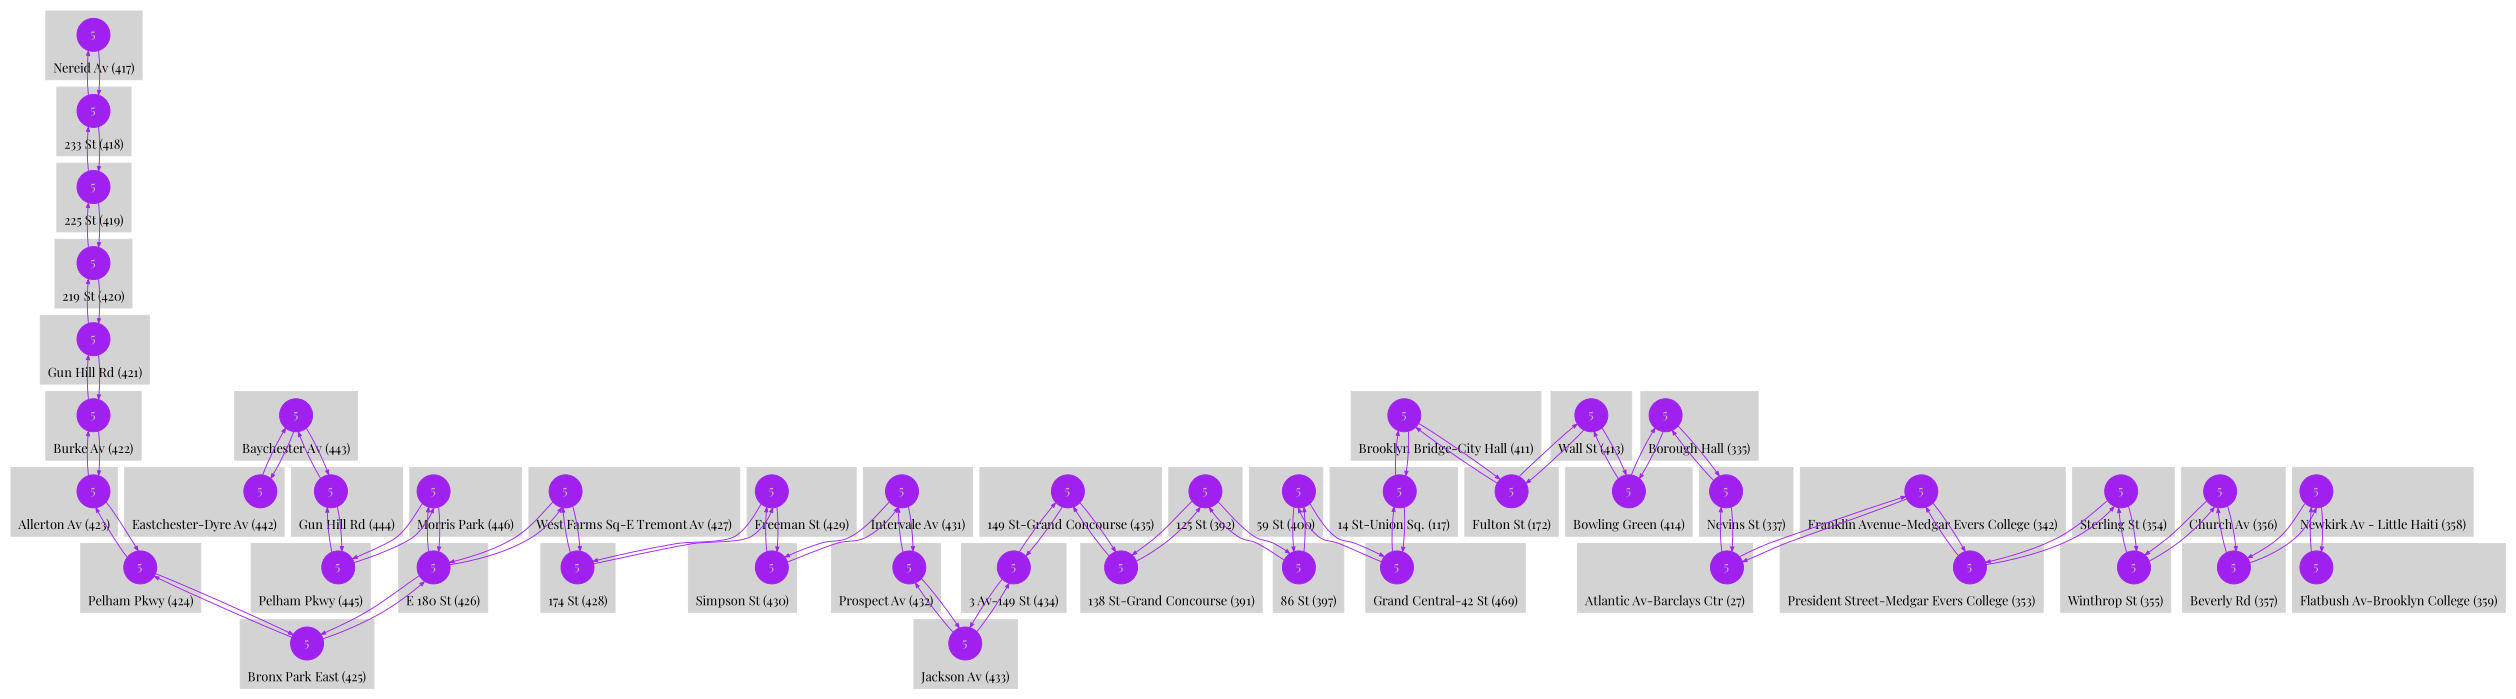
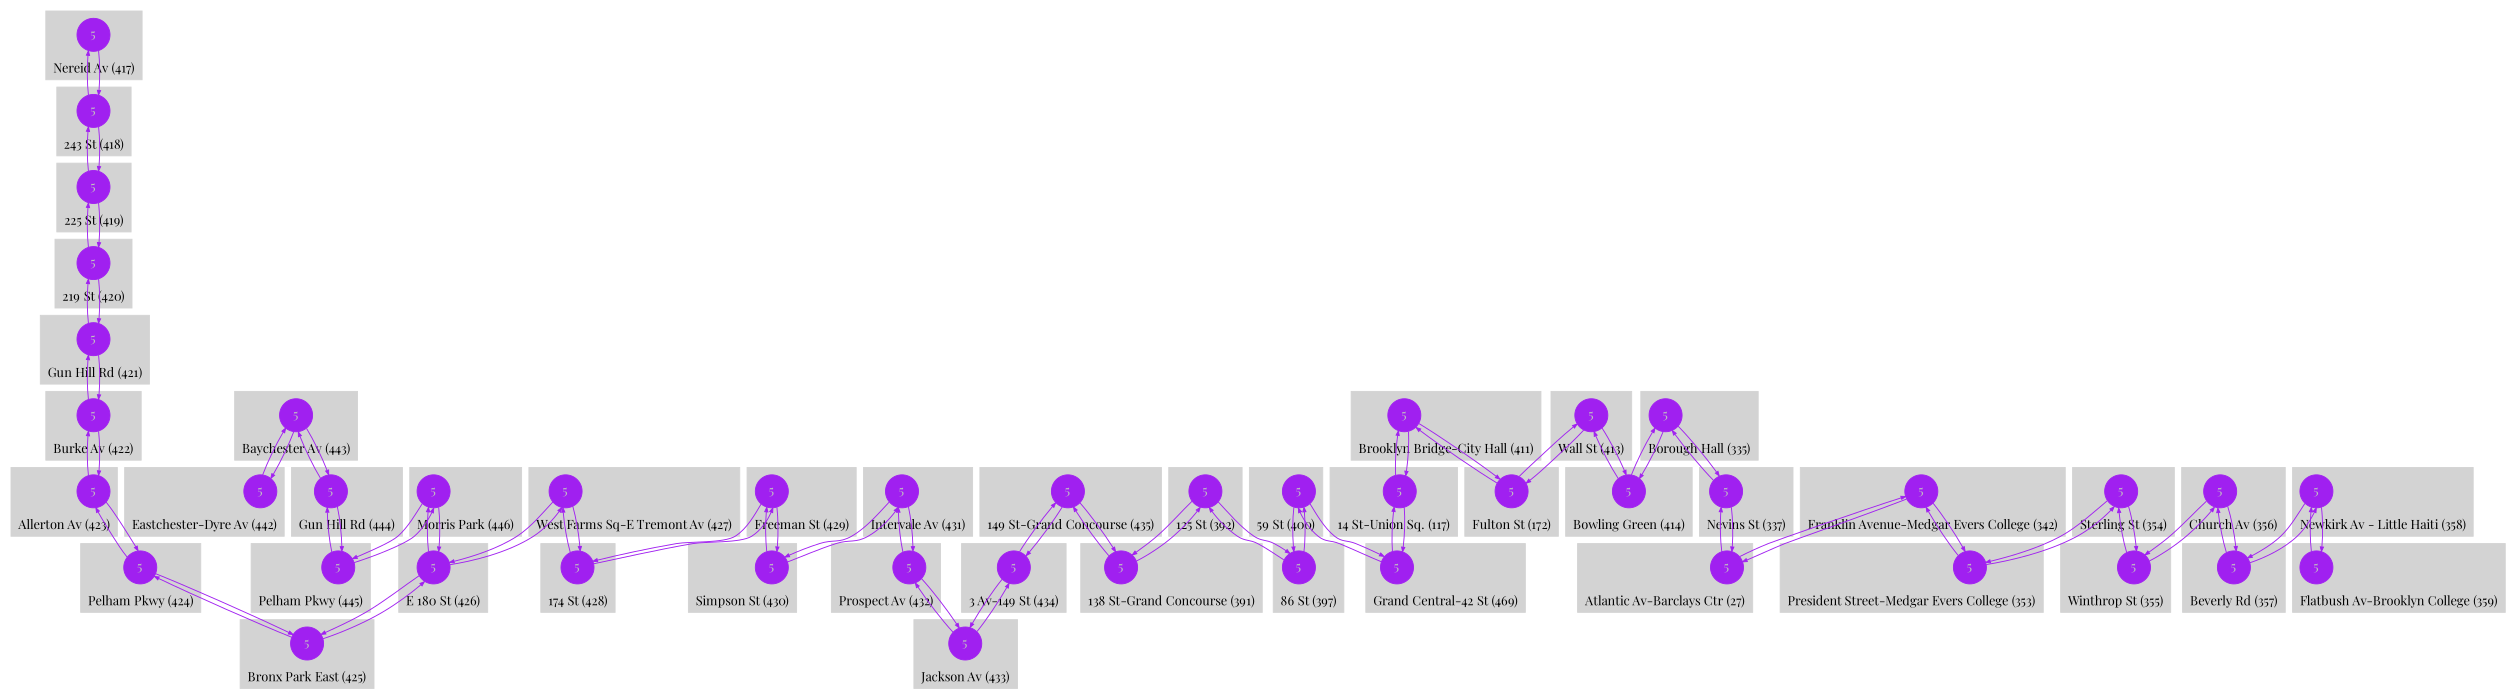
(94, 145) -> (94, 145)
